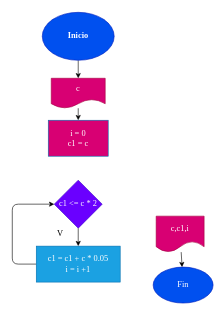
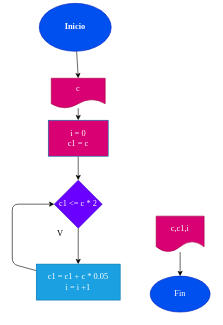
(78, 36) -> (75, 27)
none -> (78, 174)
(78, 264) -> (78, 282)
(183, 285) -> (180, 294)
